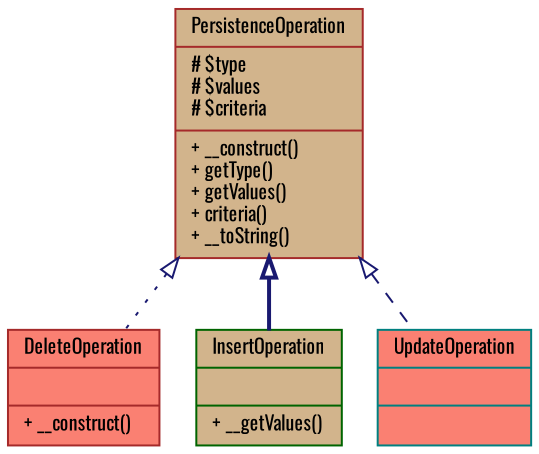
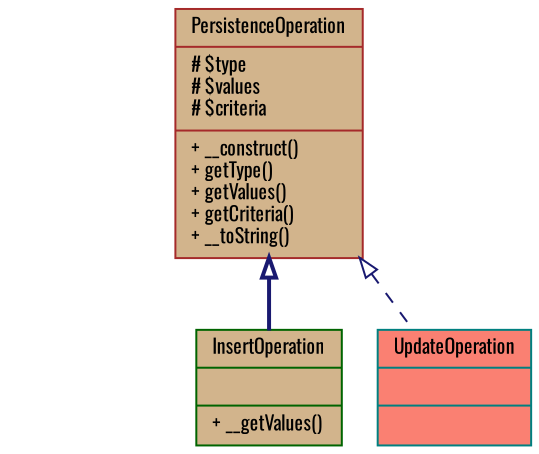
(229, 215) -> (243, 215)
(84, 388) -> none
